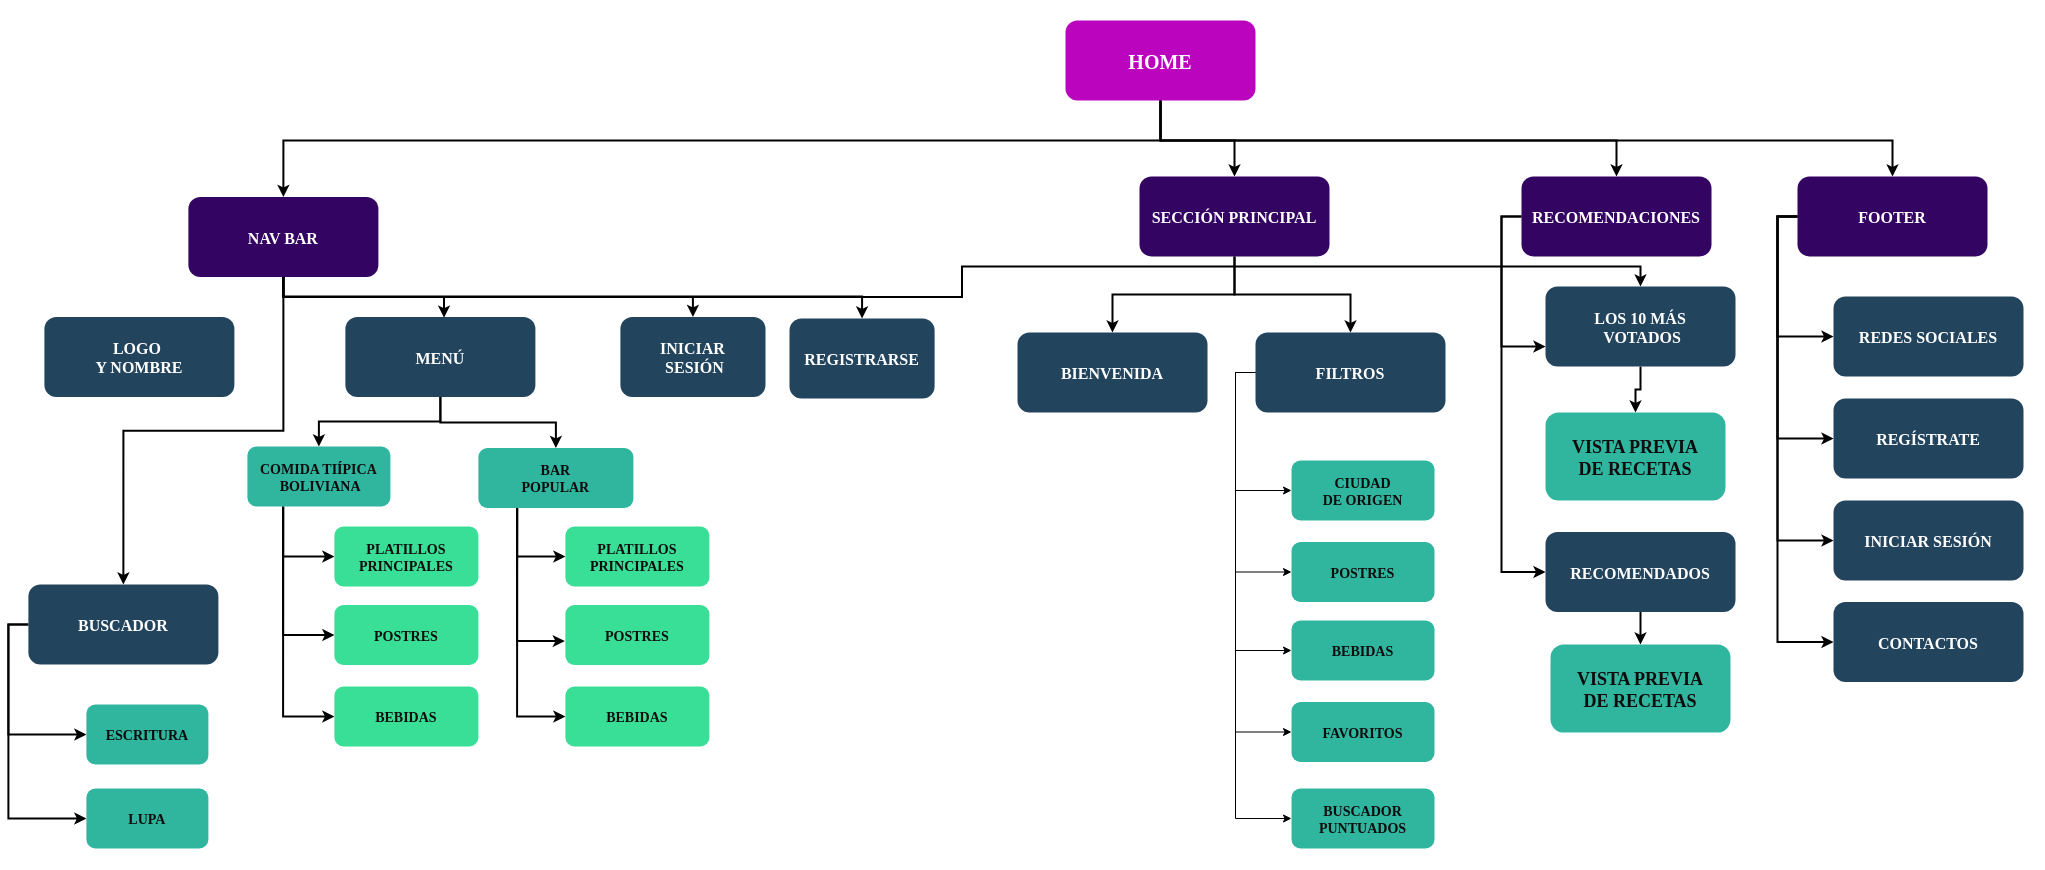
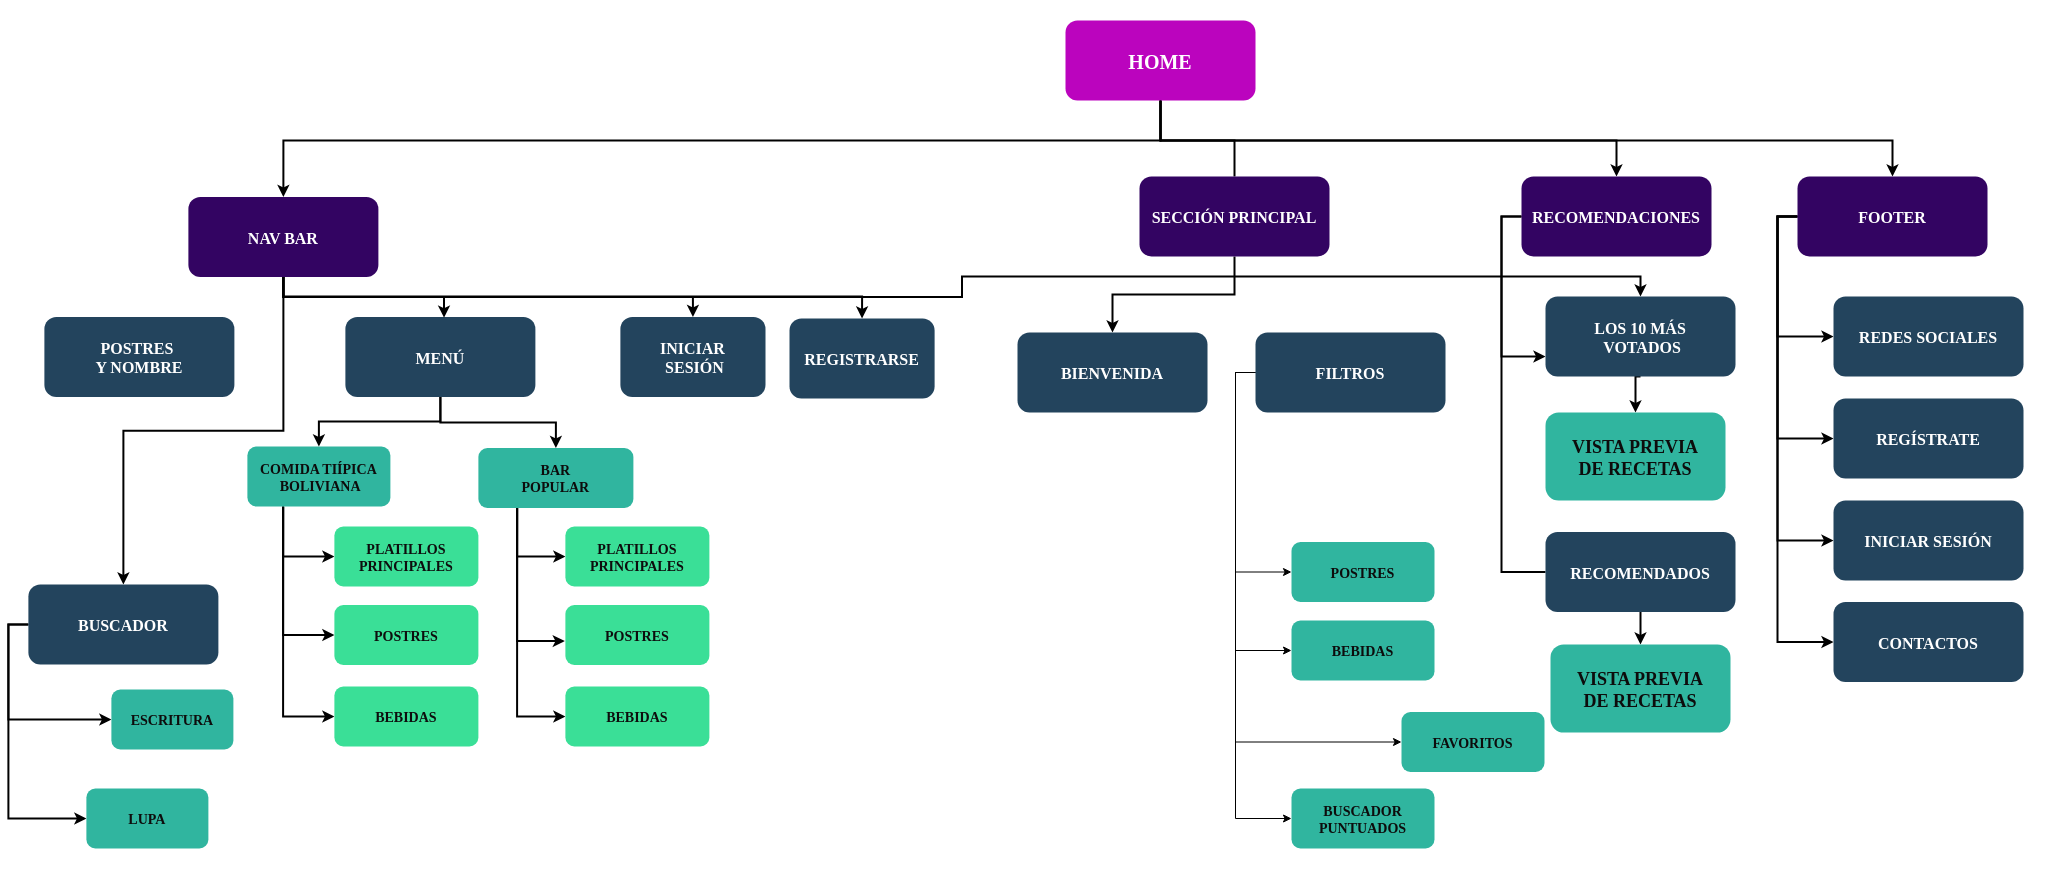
(1235, 166) -> (1235, 169)
(1308, 295) -> none
(1641, 327) -> (1641, 337)
(139, 349) -> (139, 349)
(1261, 491) -> none
(1363, 491) -> none
(1535, 572) -> (1540, 572)
(1363, 732) -> (1473, 742)
(147, 735) -> (172, 720)
